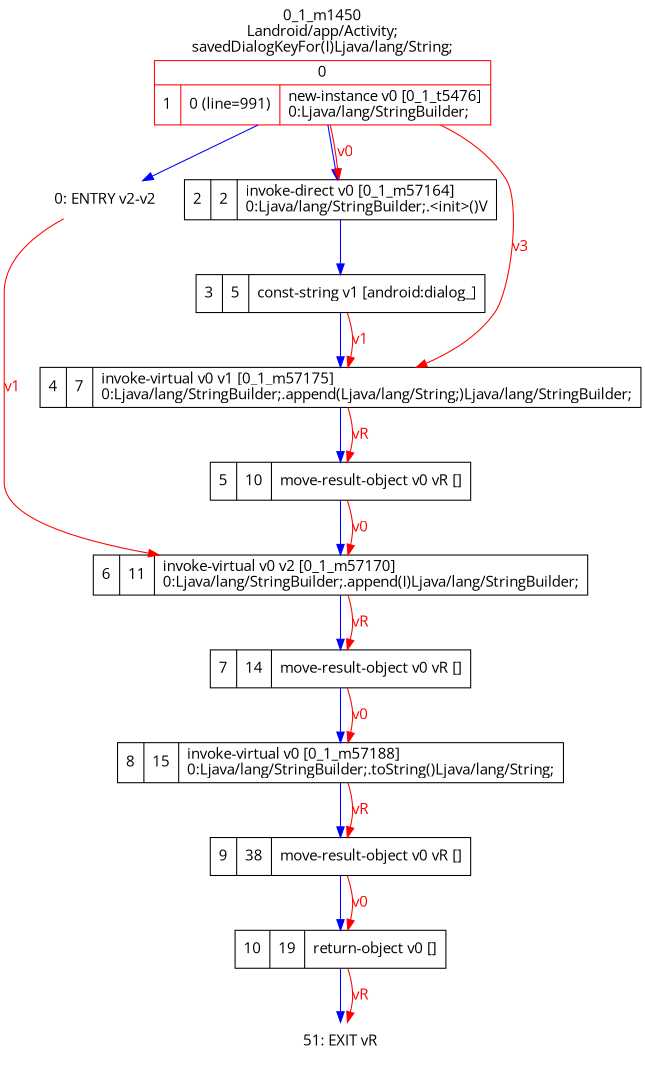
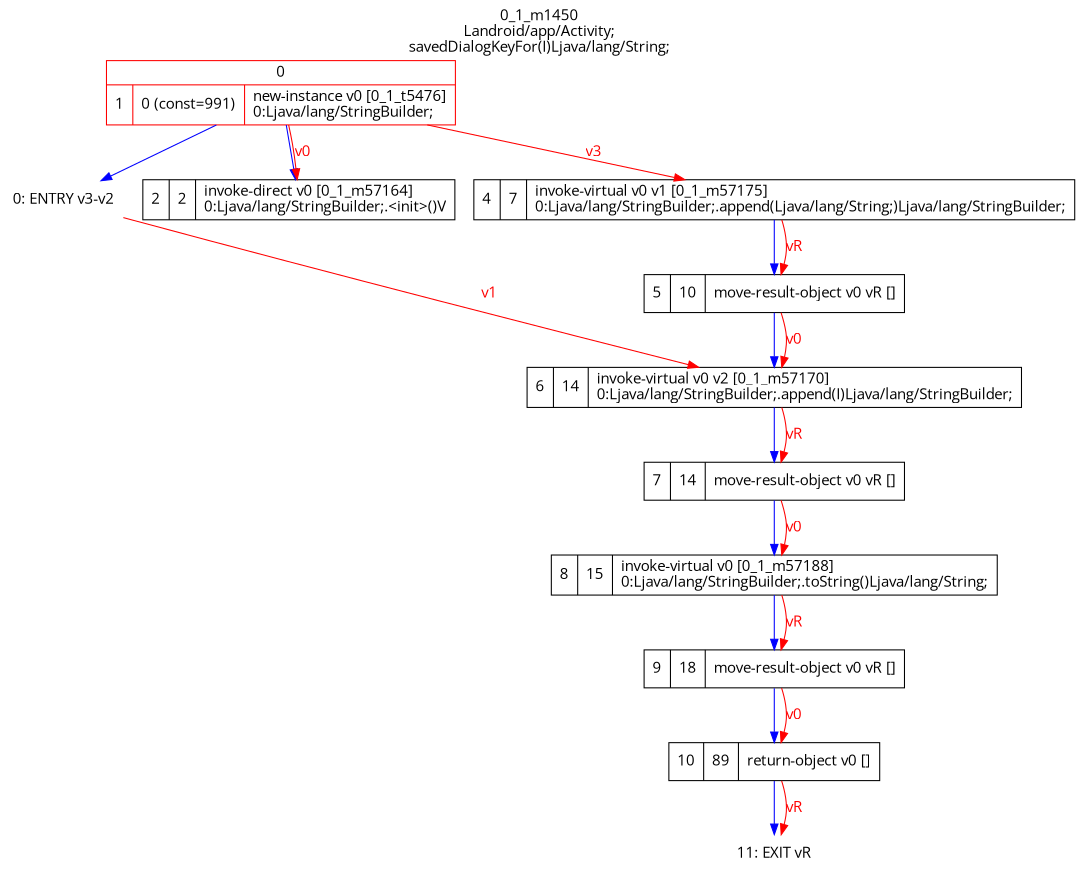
(230, 104) -> (189, 104)
(105, 200) -> (64, 200)
(340, 294) -> none
(137, 575) -> (571, 387)
(254, 856) -> (688, 668)
(287, 949) -> (721, 761)
(340, 1042) -> (774, 854)
